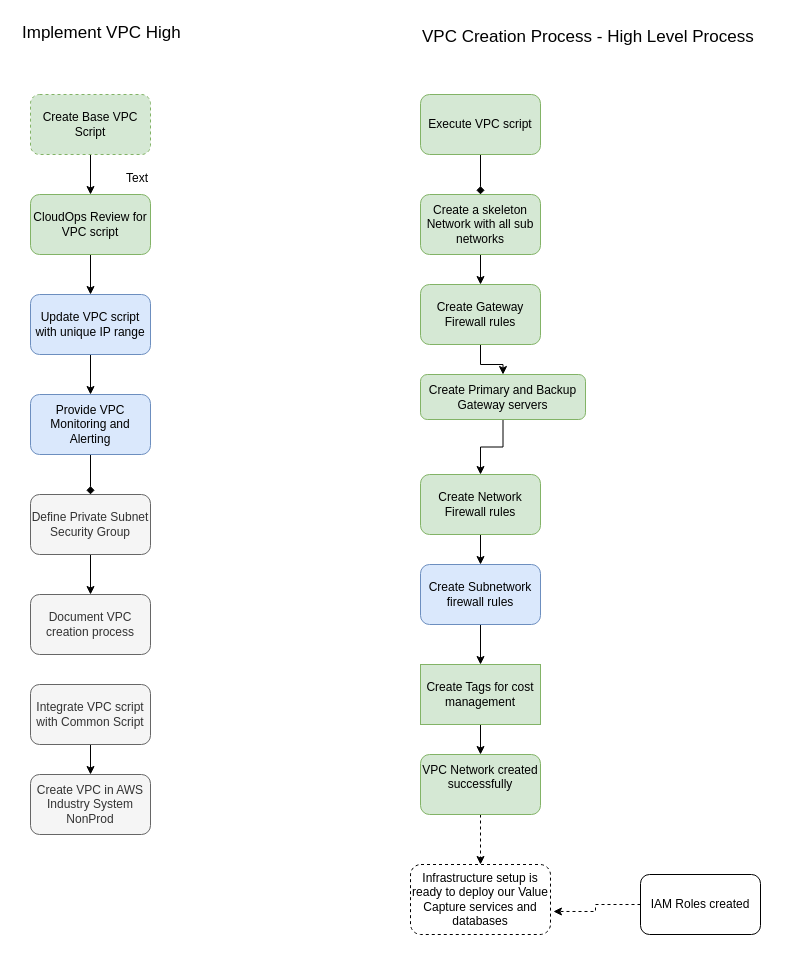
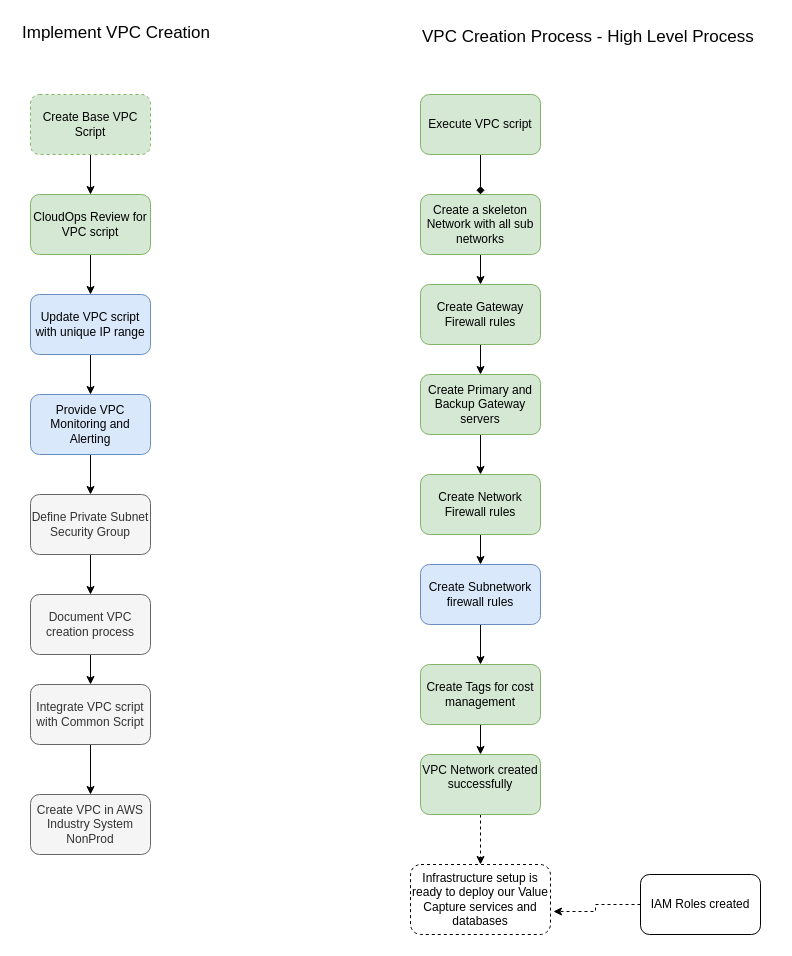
(77, 31) -> (90, 31)
(145, 179) -> none
(503, 397) -> (481, 405)
(91, 486) -> (91, 486)
none -> (91, 674)
(481, 695) -> (481, 695)
(91, 805) -> (91, 825)
